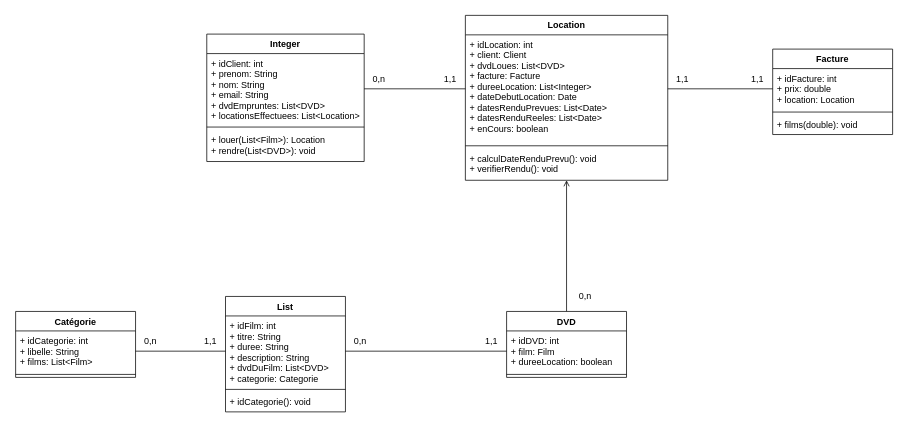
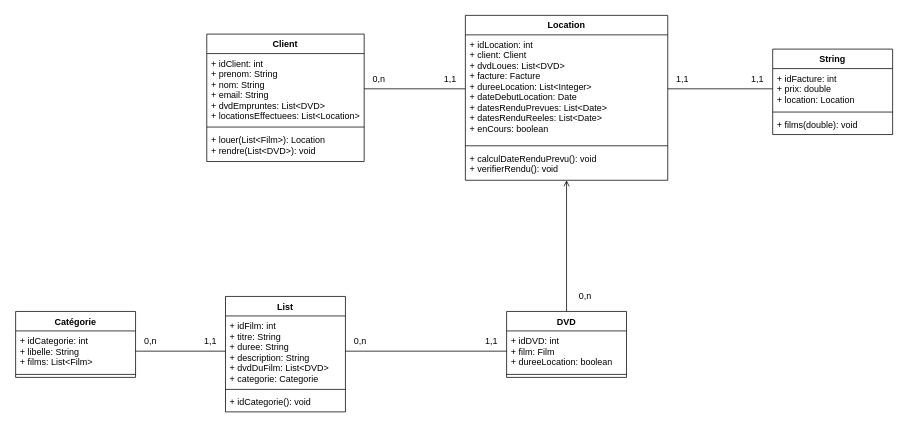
(285, 44) -> (285, 44)
(833, 59) -> (833, 59)
